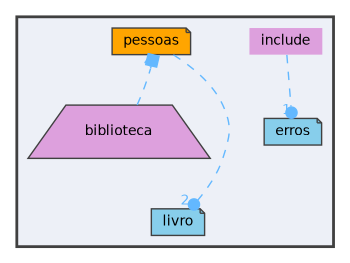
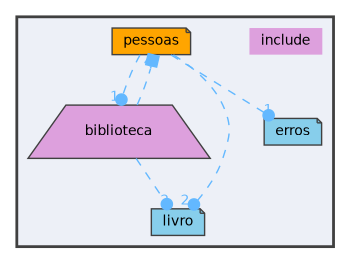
none -> (131, 74)
(289, 81) -> (222, 86)
none -> (150, 179)
